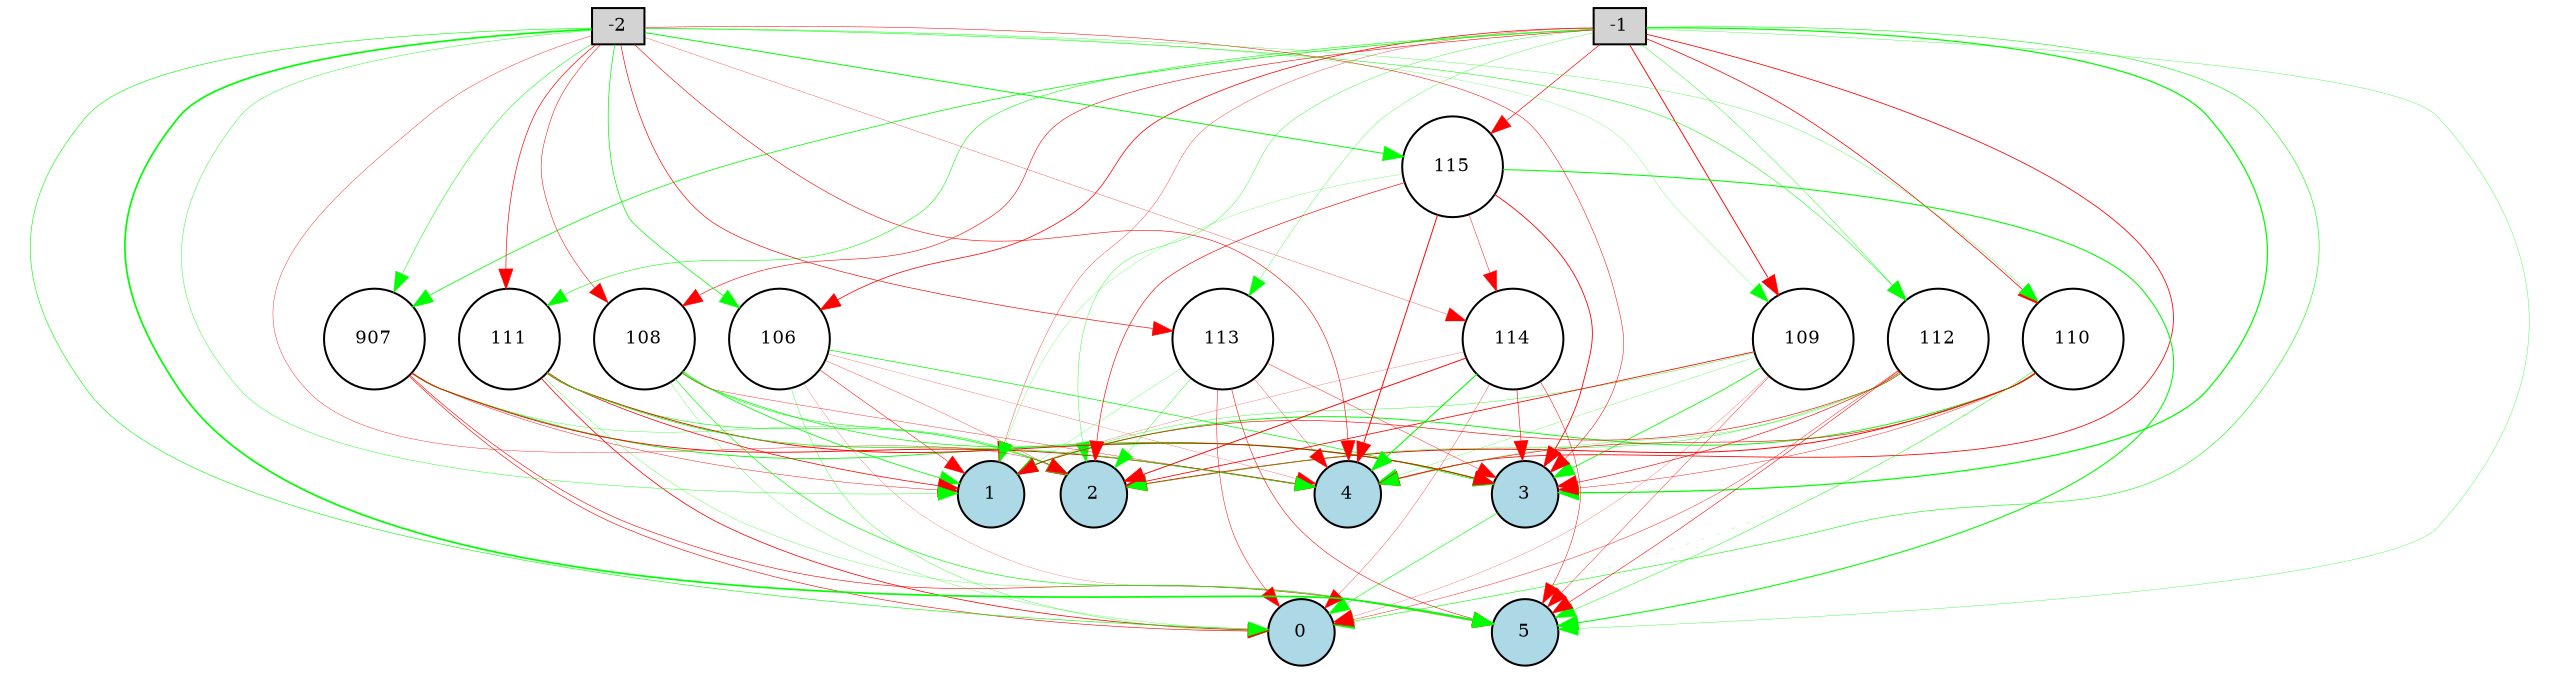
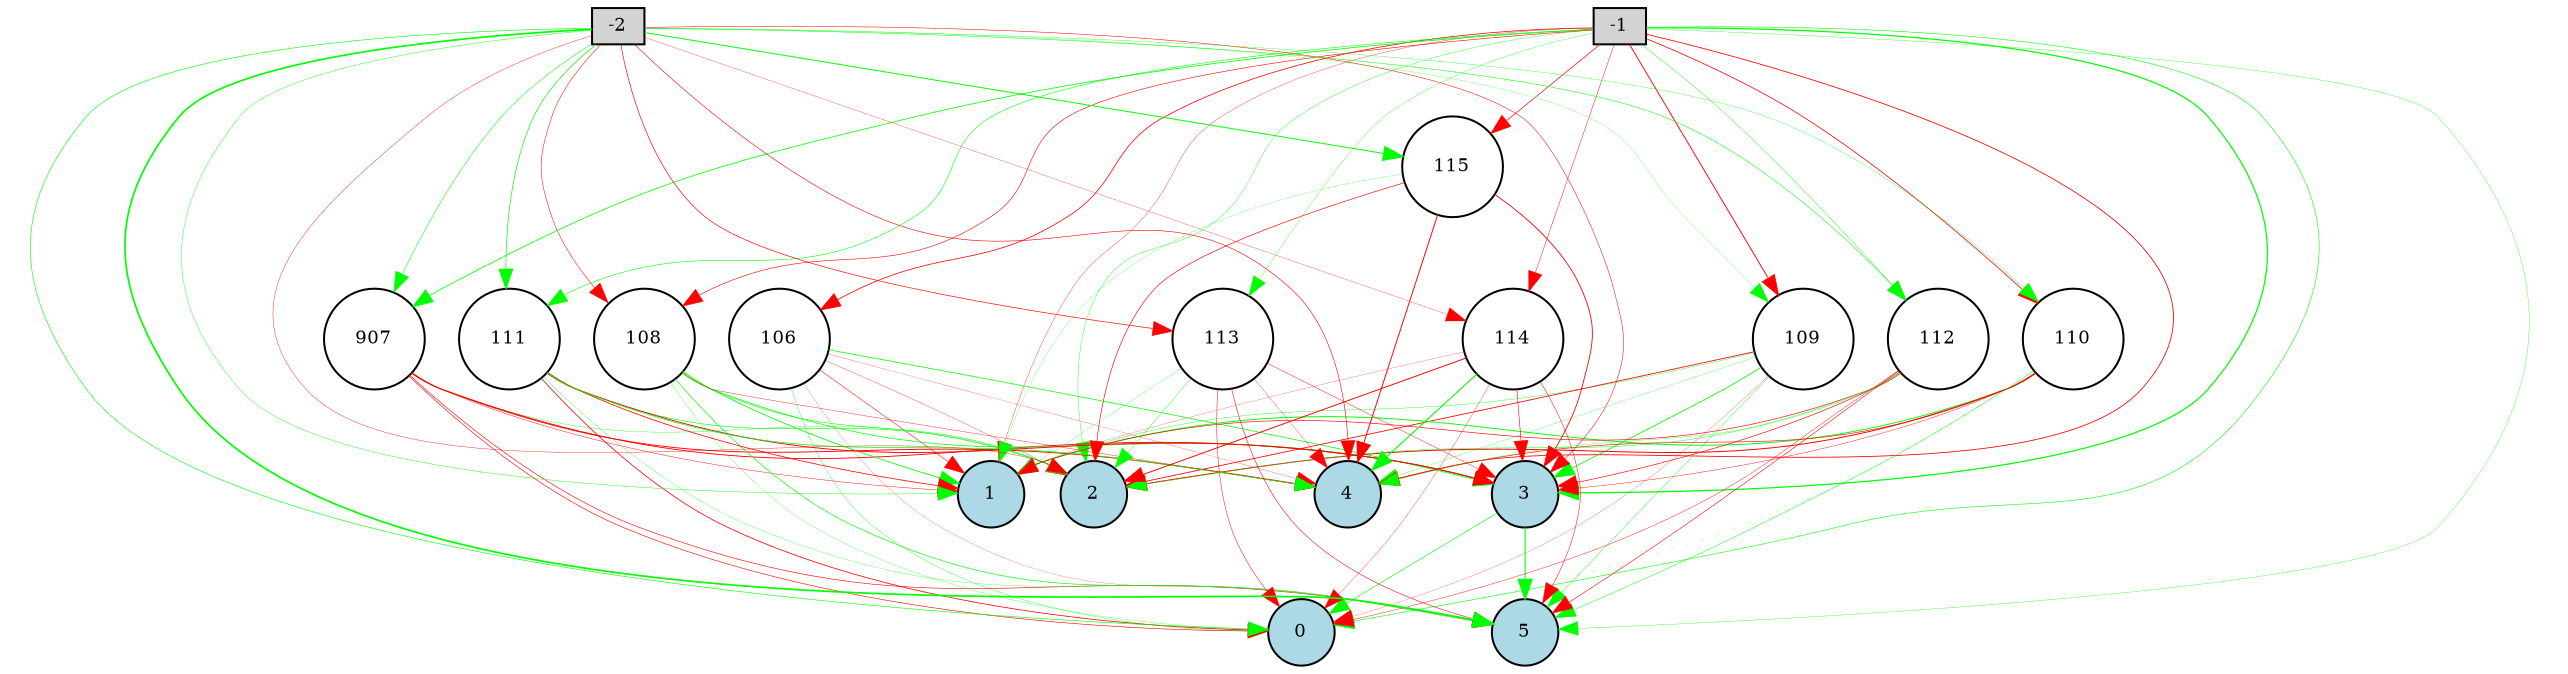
(523, 145) -> (523, 145)
(617, 186) -> none
(1479, 244) -> (1575, 159)
(2148, 303) -> (1525, 553)
(938, 453) -> (938, 453)
(1645, 506) -> (1645, 506)
